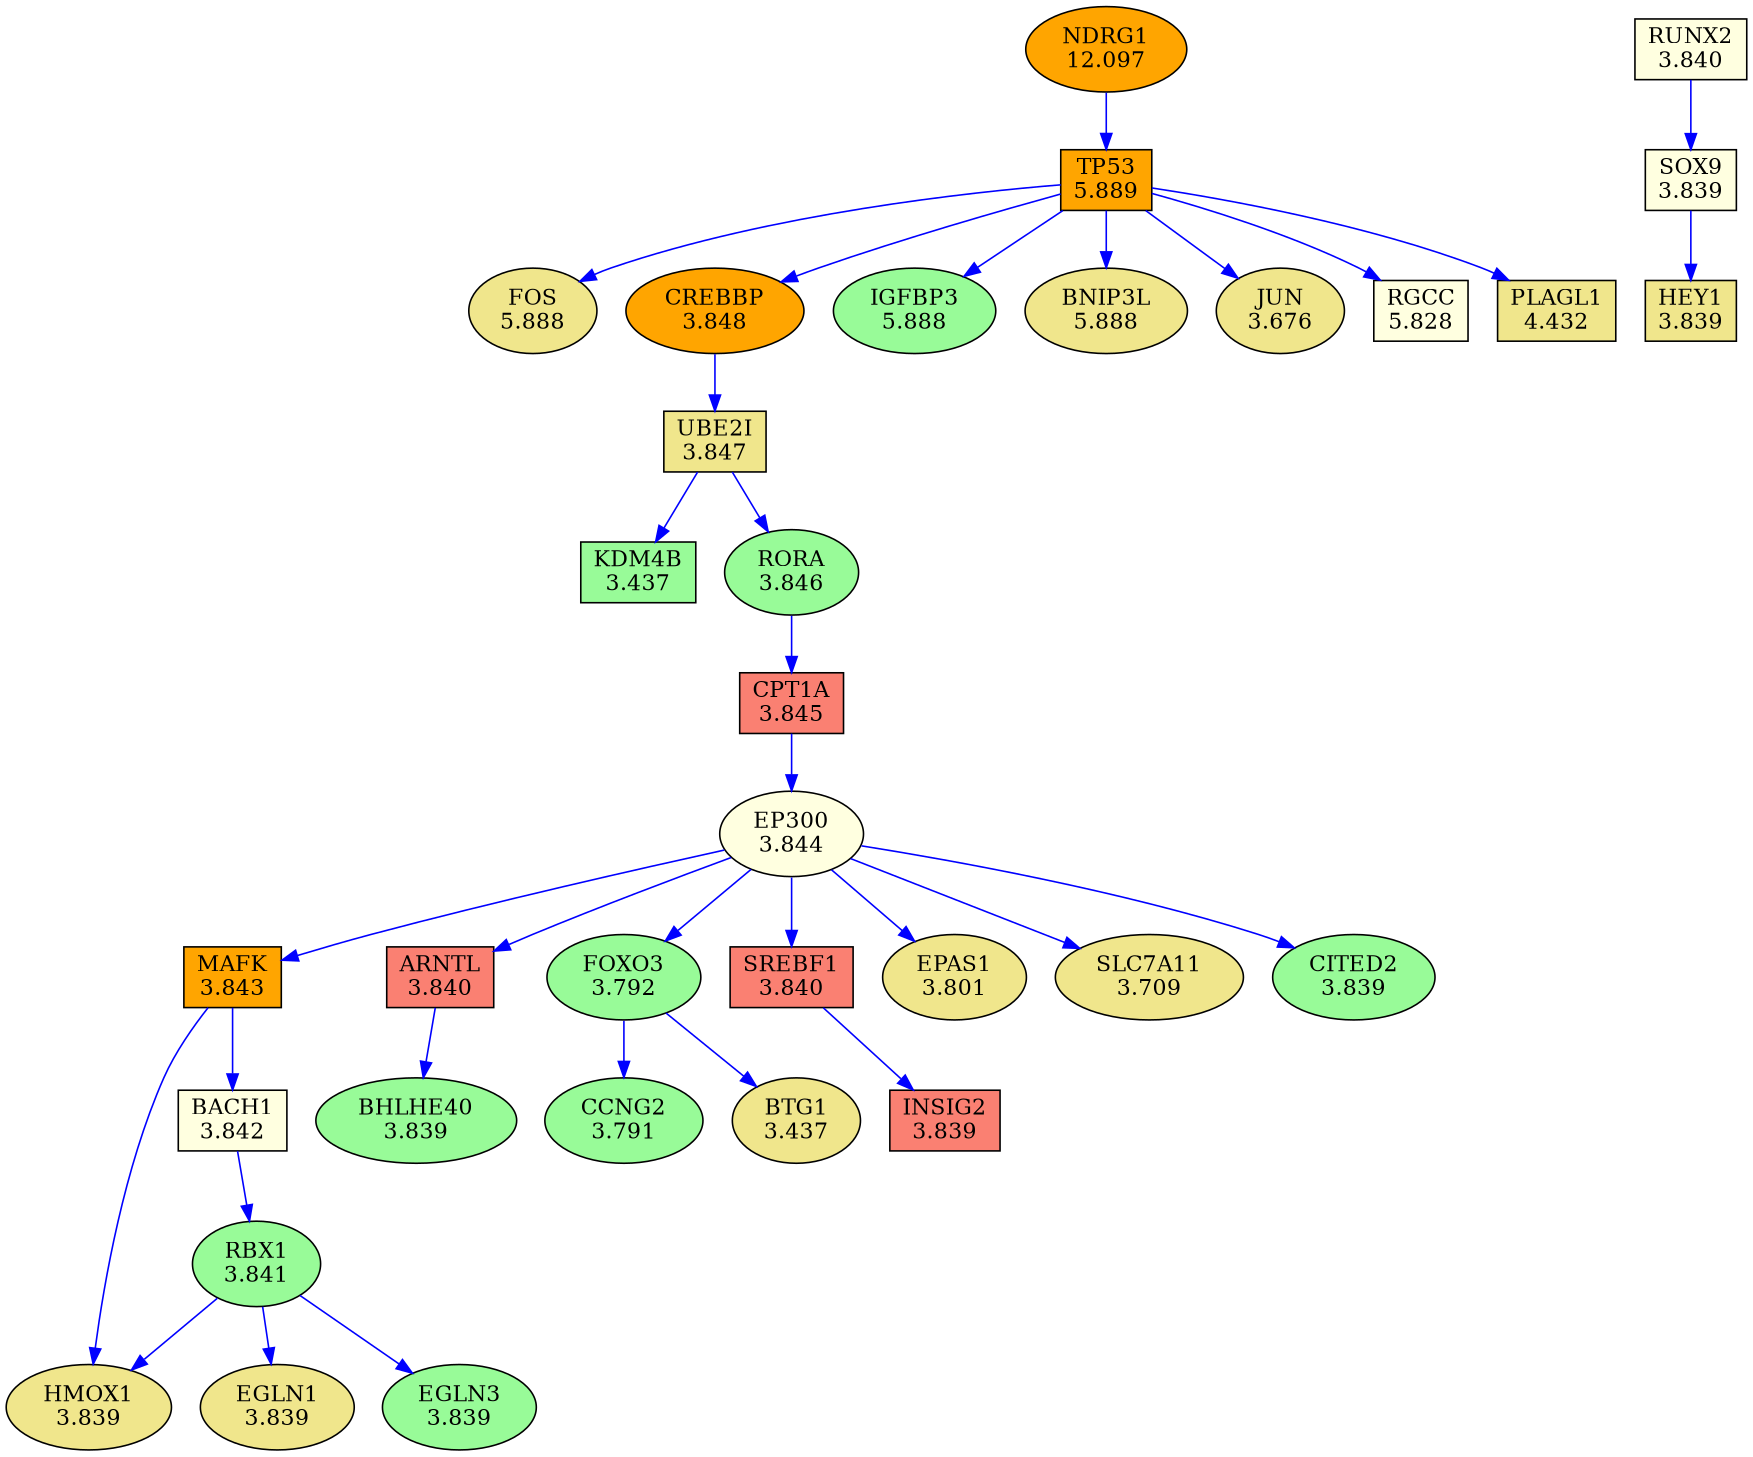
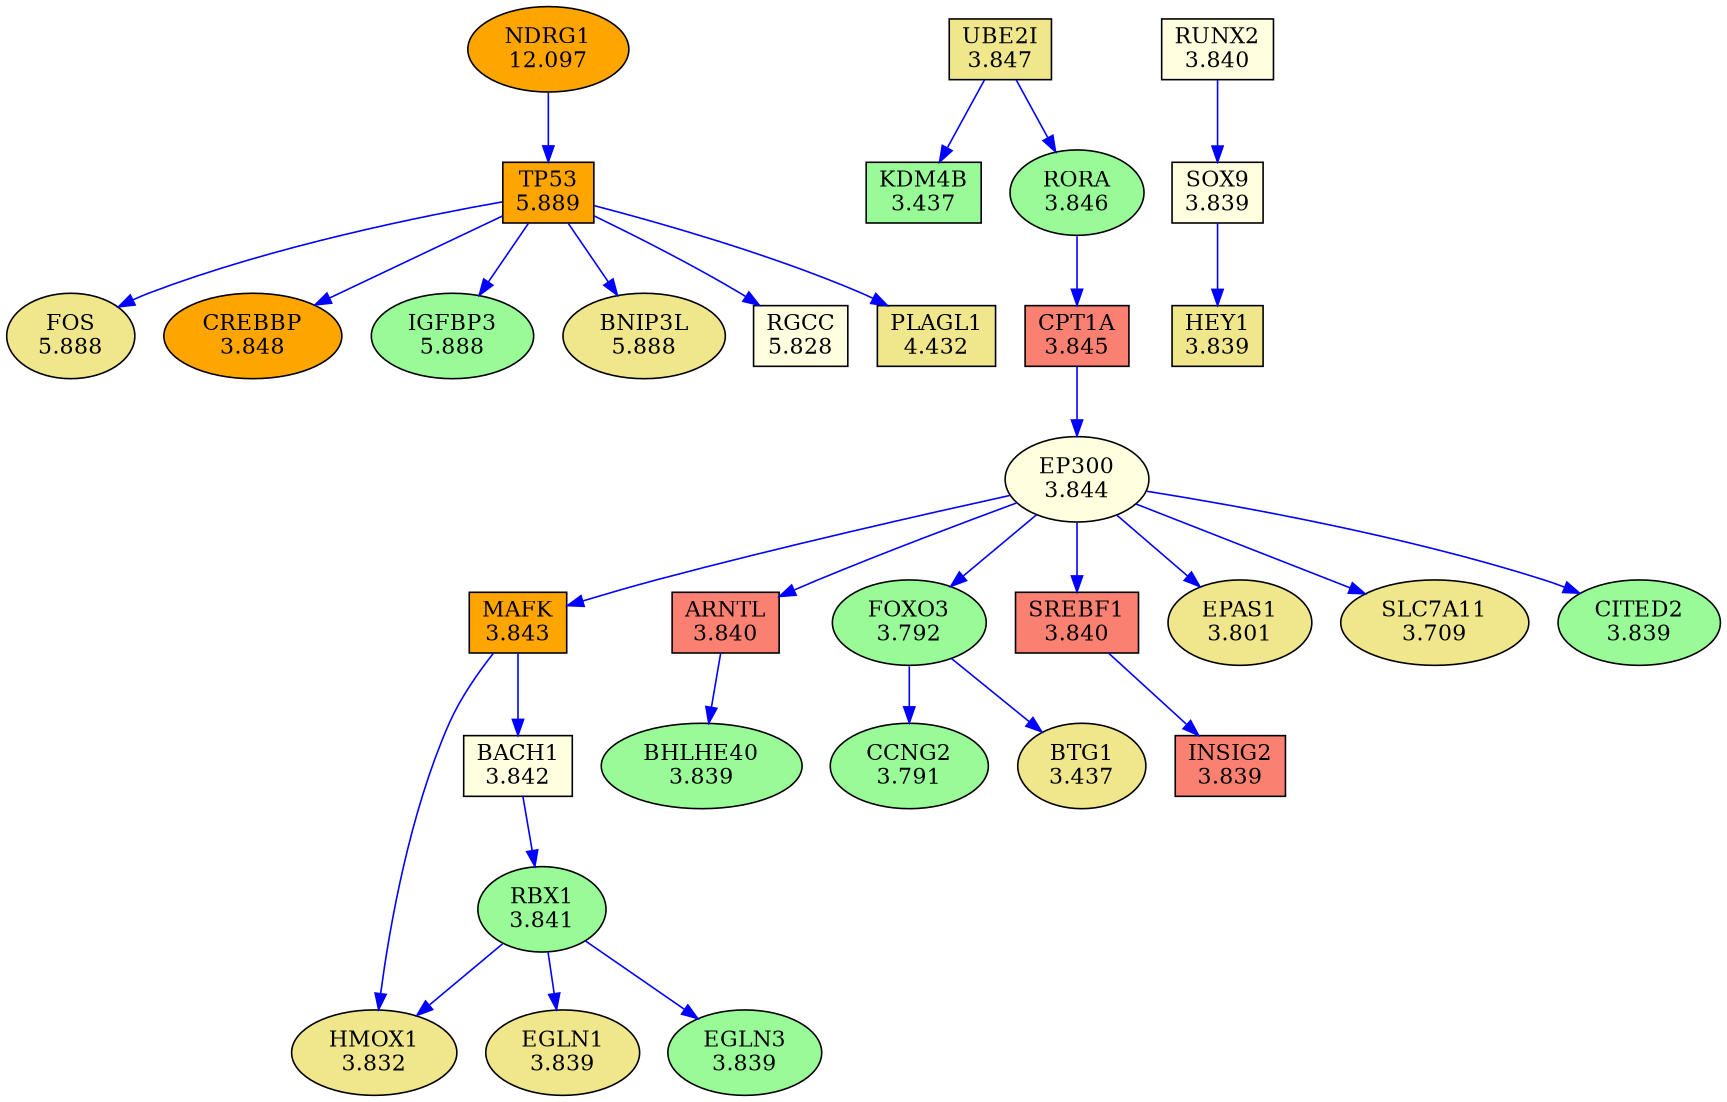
(1280, 311) -> none
(715, 375) -> none
(89, 1407) -> (374, 1053)
